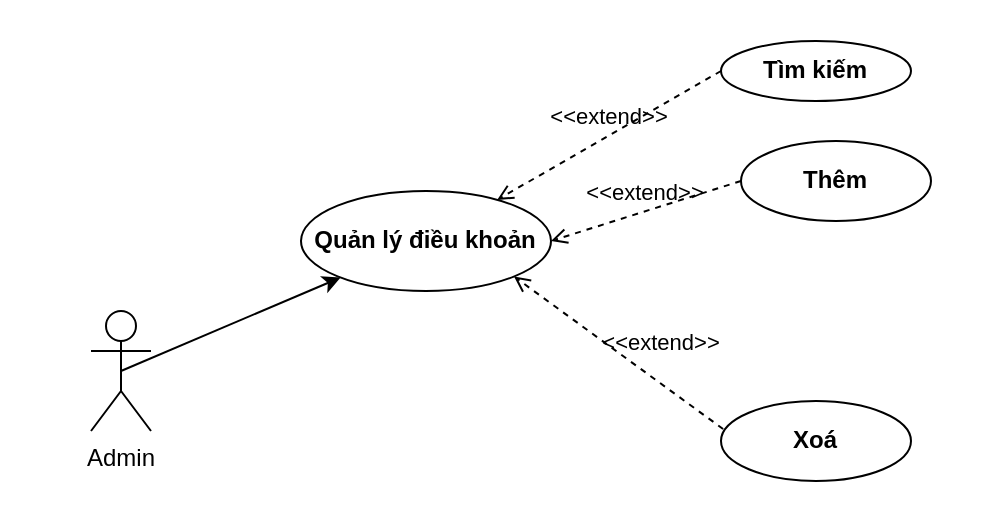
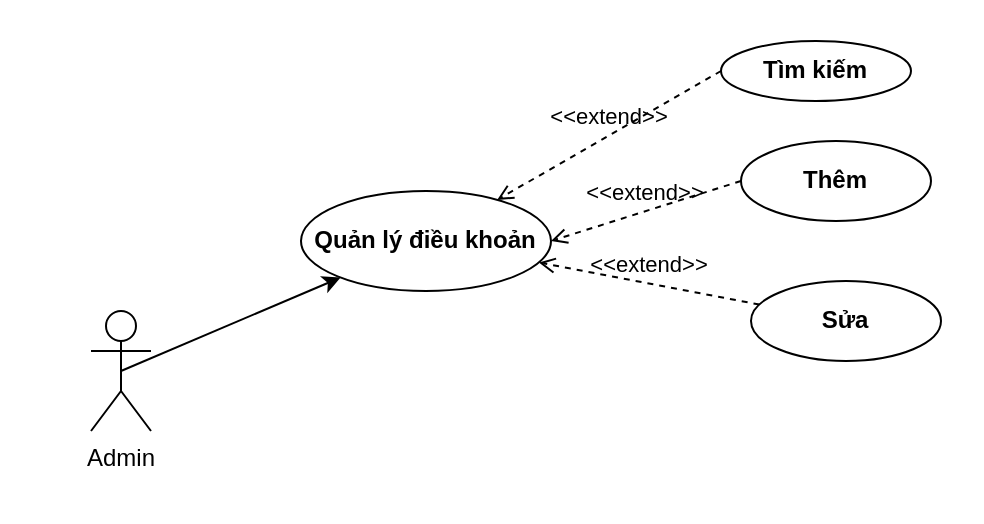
none -> (651, 284)
none -> (846, 321)
(620, 354) -> none
(816, 441) -> none
